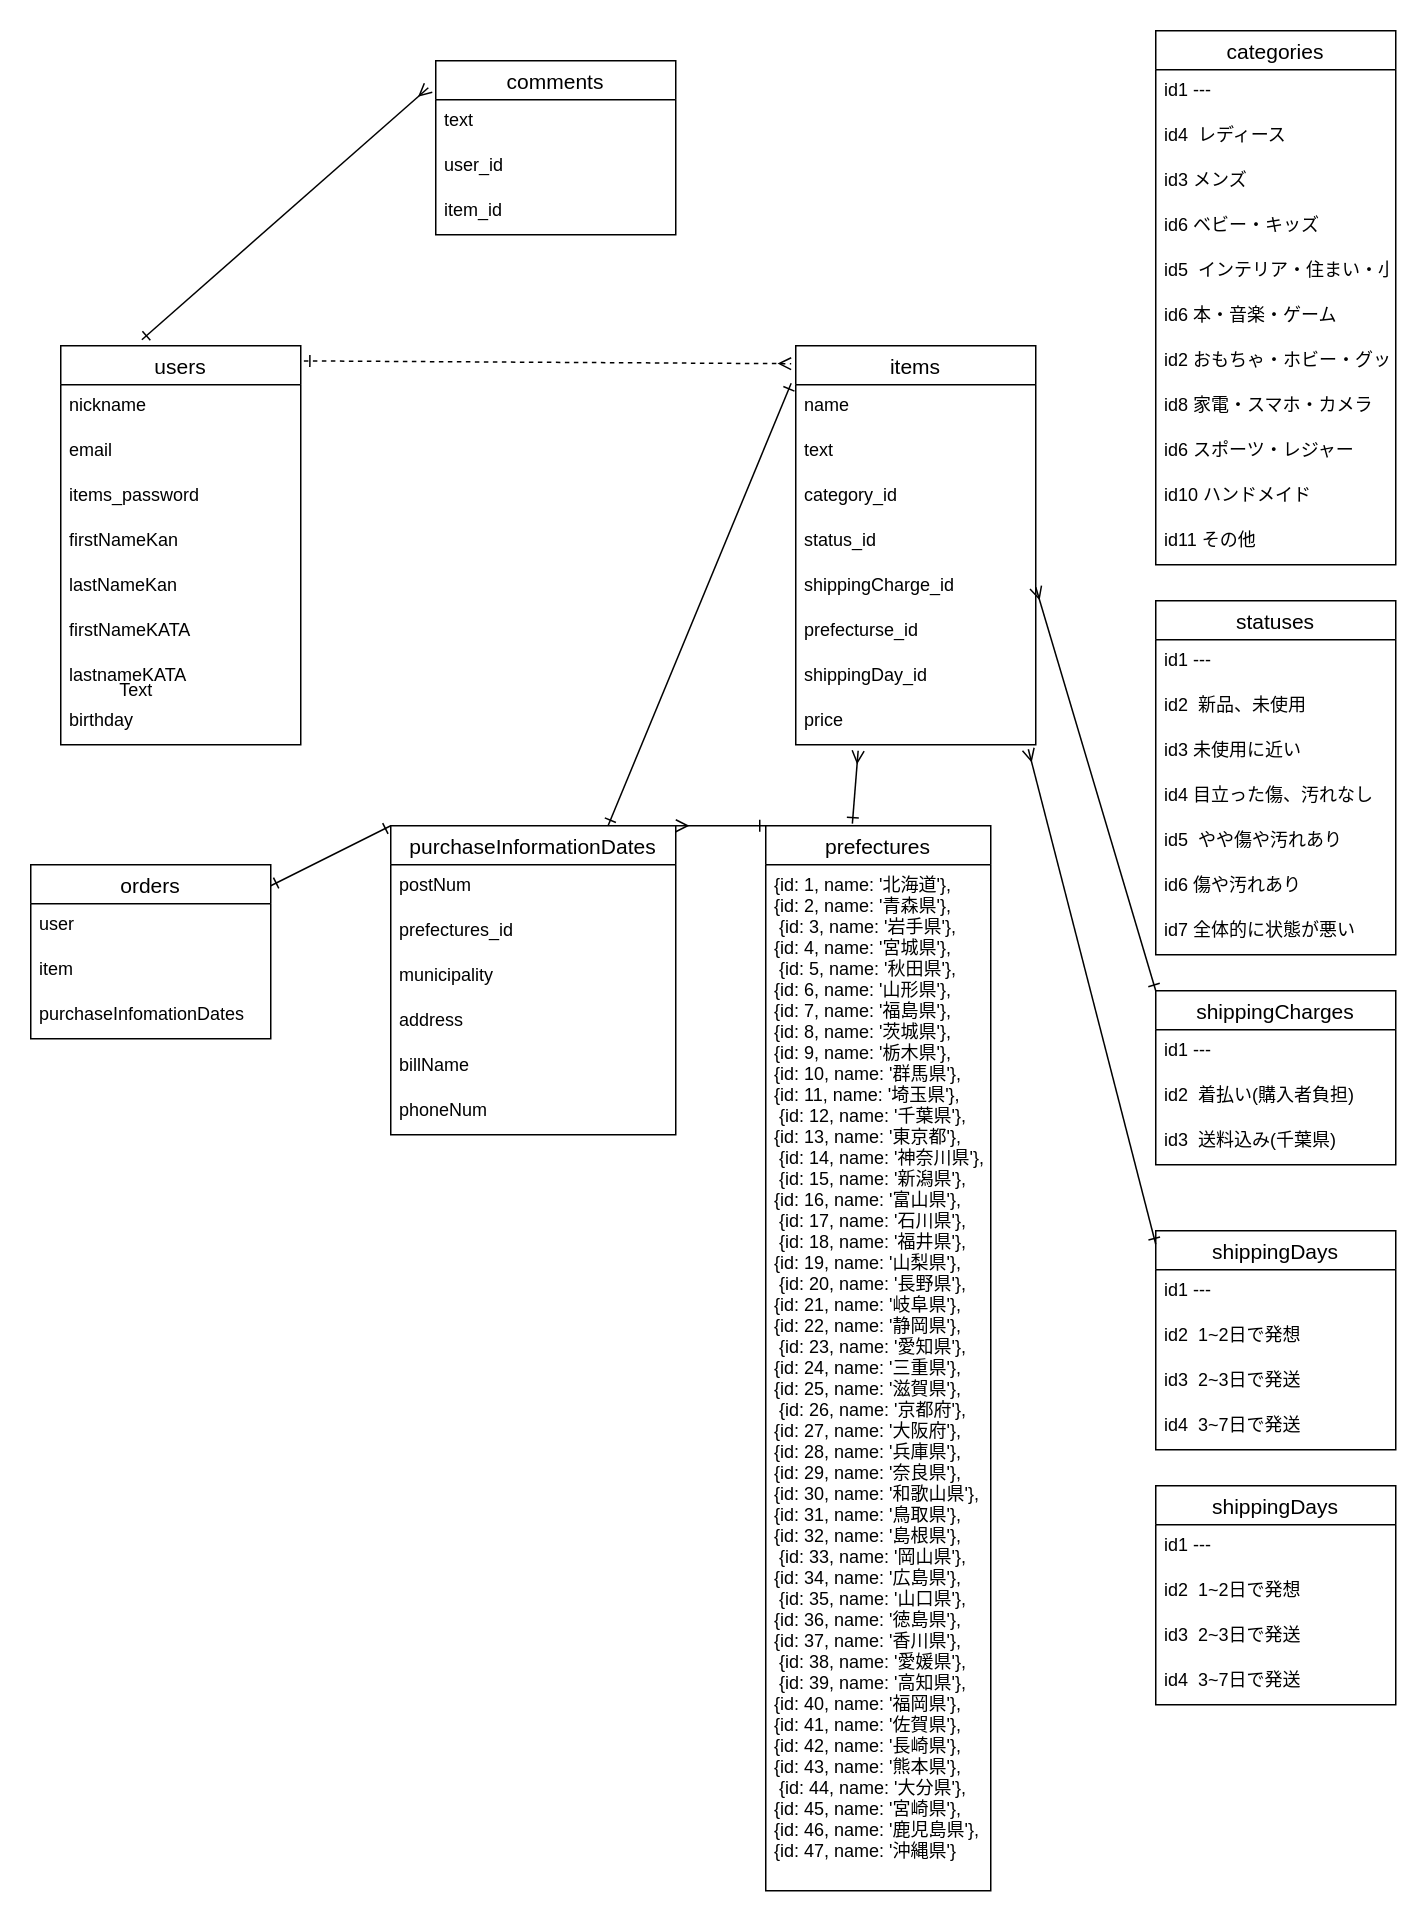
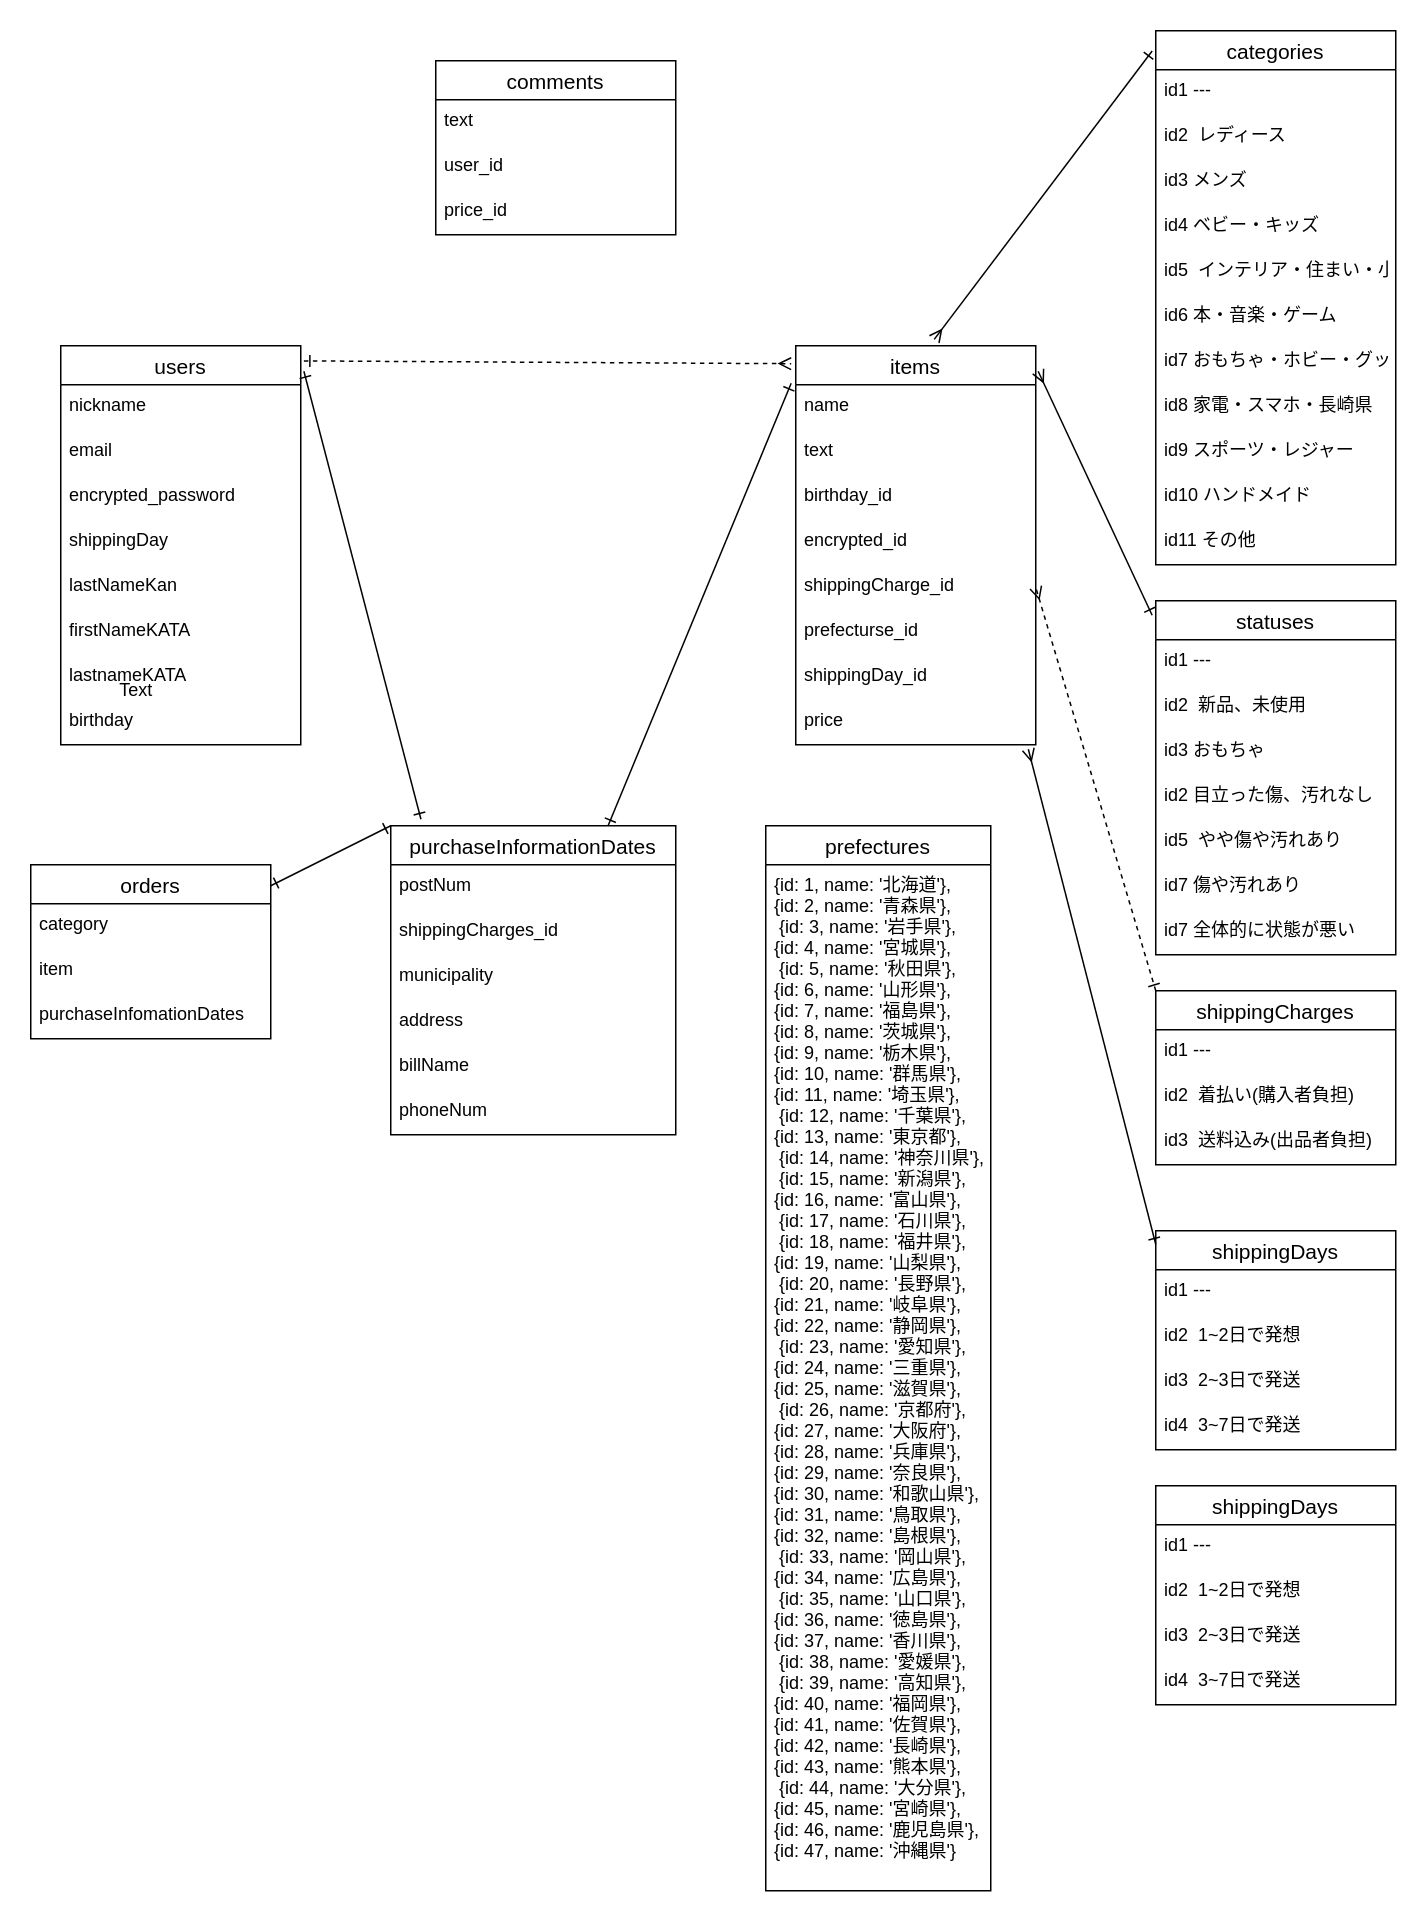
(1230, 135) -> (1230, 135)
none -> (1043, 195)
(475, 210) -> (480, 210)
(285, 214) -> none
(1242, 225) -> (1242, 225)
(1287, 360) -> (1287, 360)
(1269, 405) -> (1269, 405)
(1260, 450) -> (1260, 450)
none -> (1095, 494)
(137, 495) -> (160, 495)
(857, 495) -> (855, 495)
(127, 540) -> (120, 540)
(847, 540) -> (862, 540)
none -> (363, 596)
(1233, 750) -> (1215, 750)
(855, 787) -> none
(1096, 789) -> (1096, 789)
(1269, 795) -> (1269, 795)
(721, 826) -> none
(1233, 885) -> (1233, 885)
(59, 924) -> (79, 924)
(467, 930) -> (483, 930)
(1258, 1140) -> (1276, 1140)
